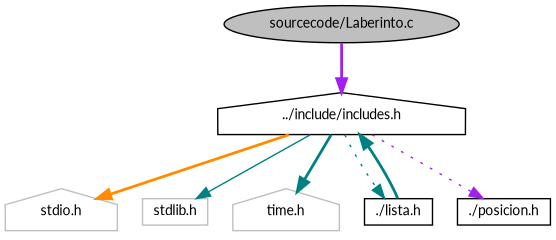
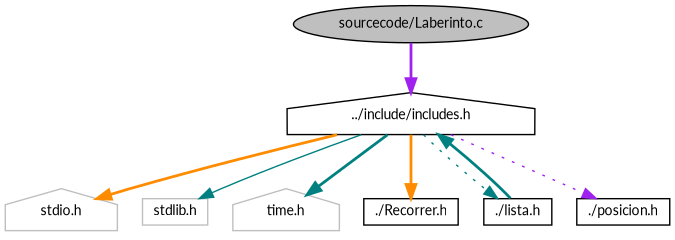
none -> (411, 212)
